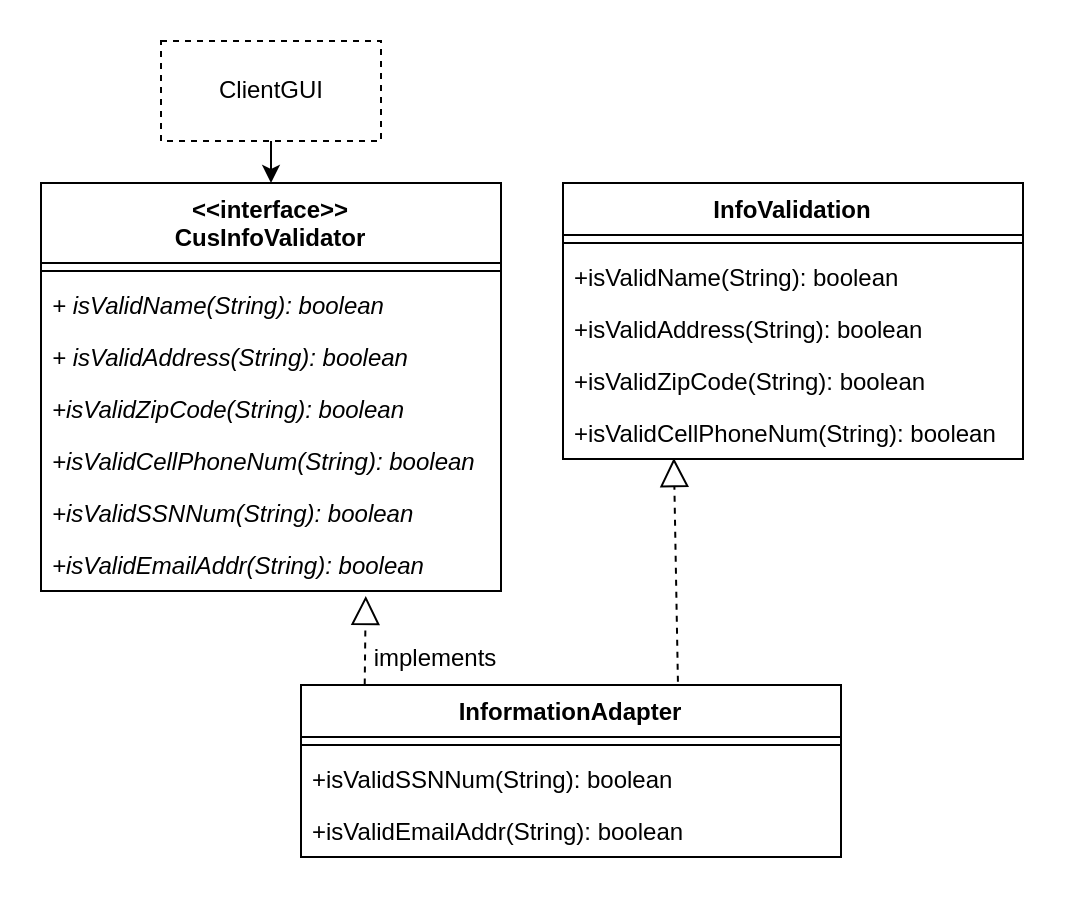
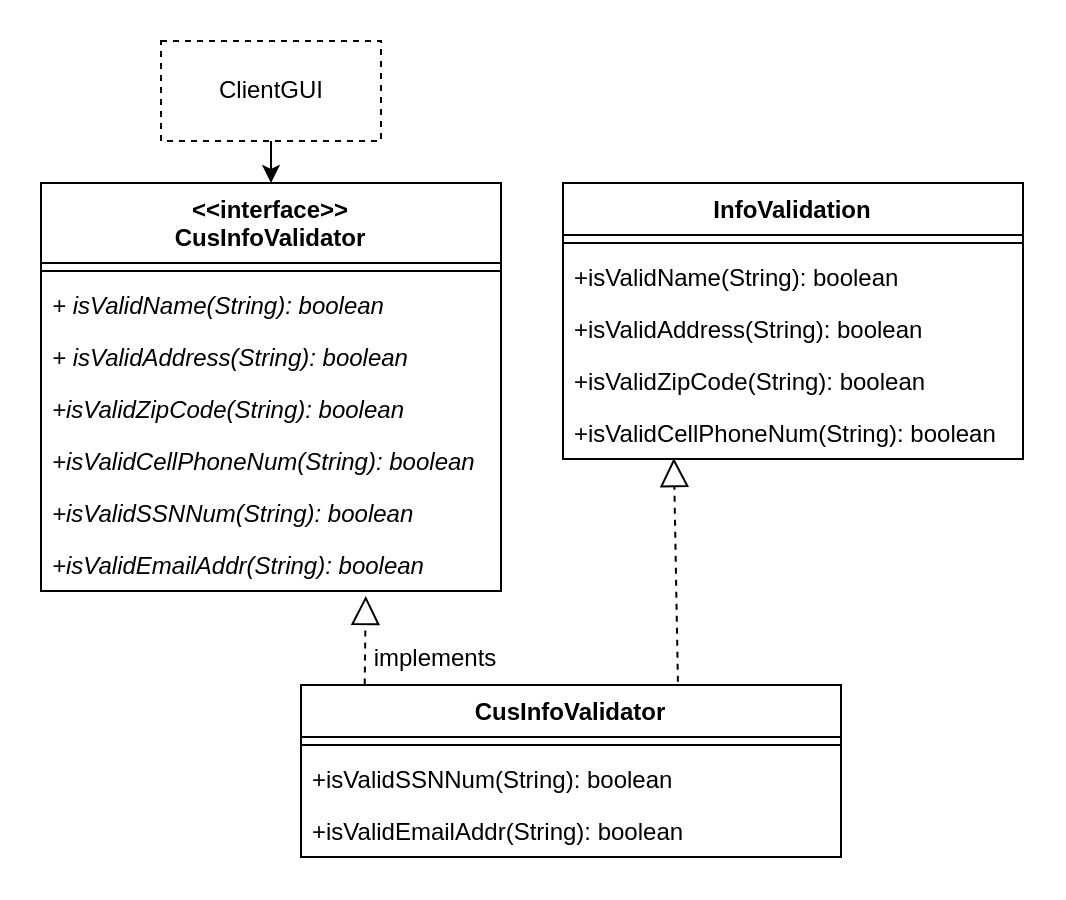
(570, 712) -> (570, 712)
